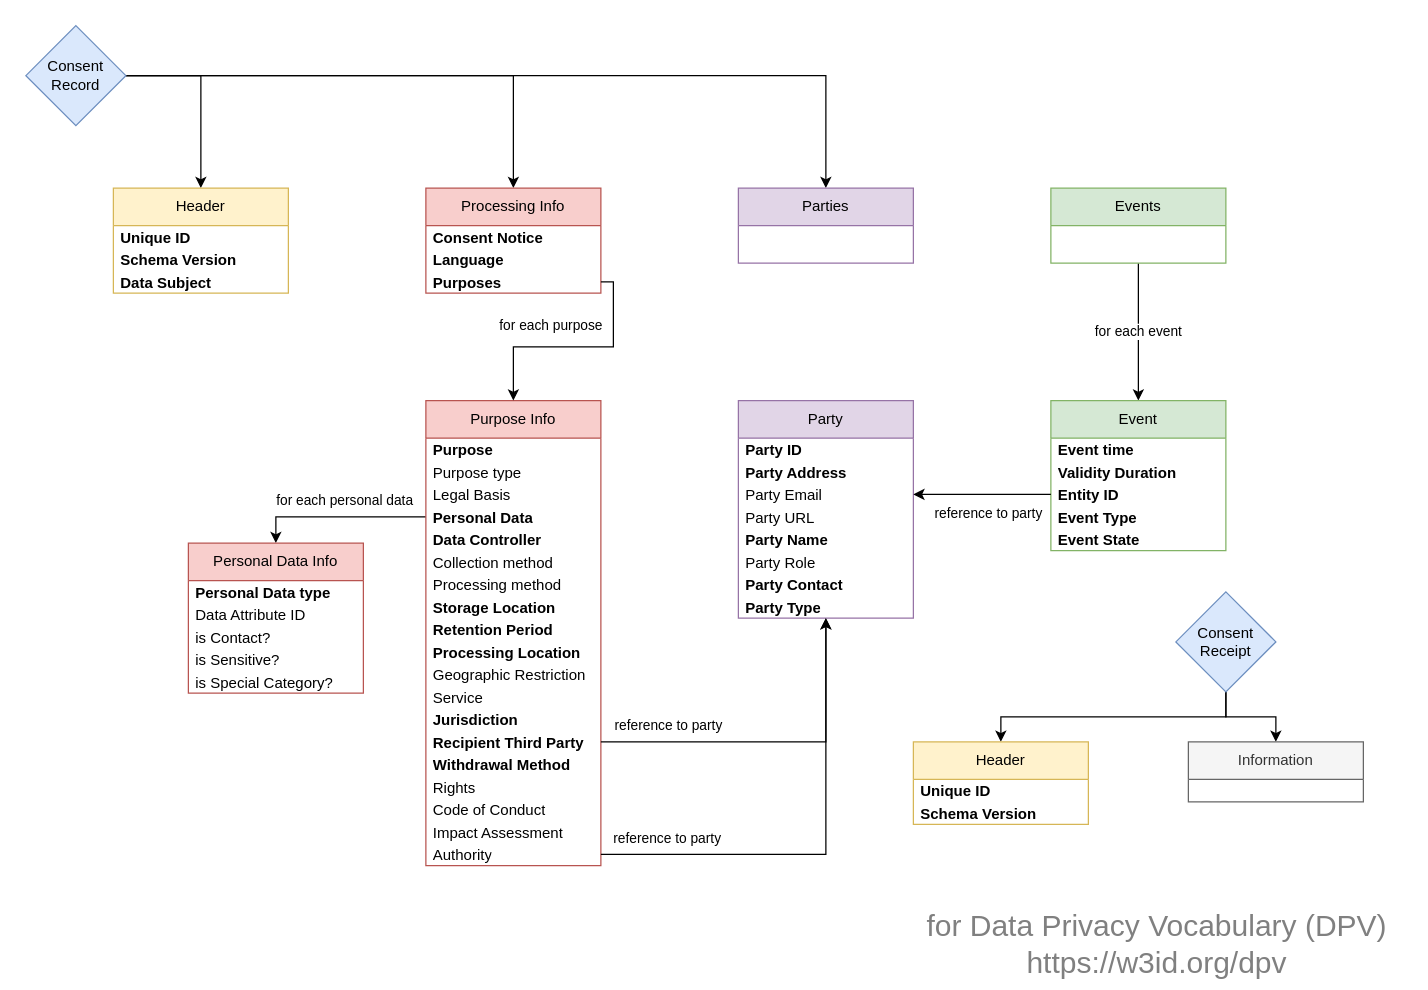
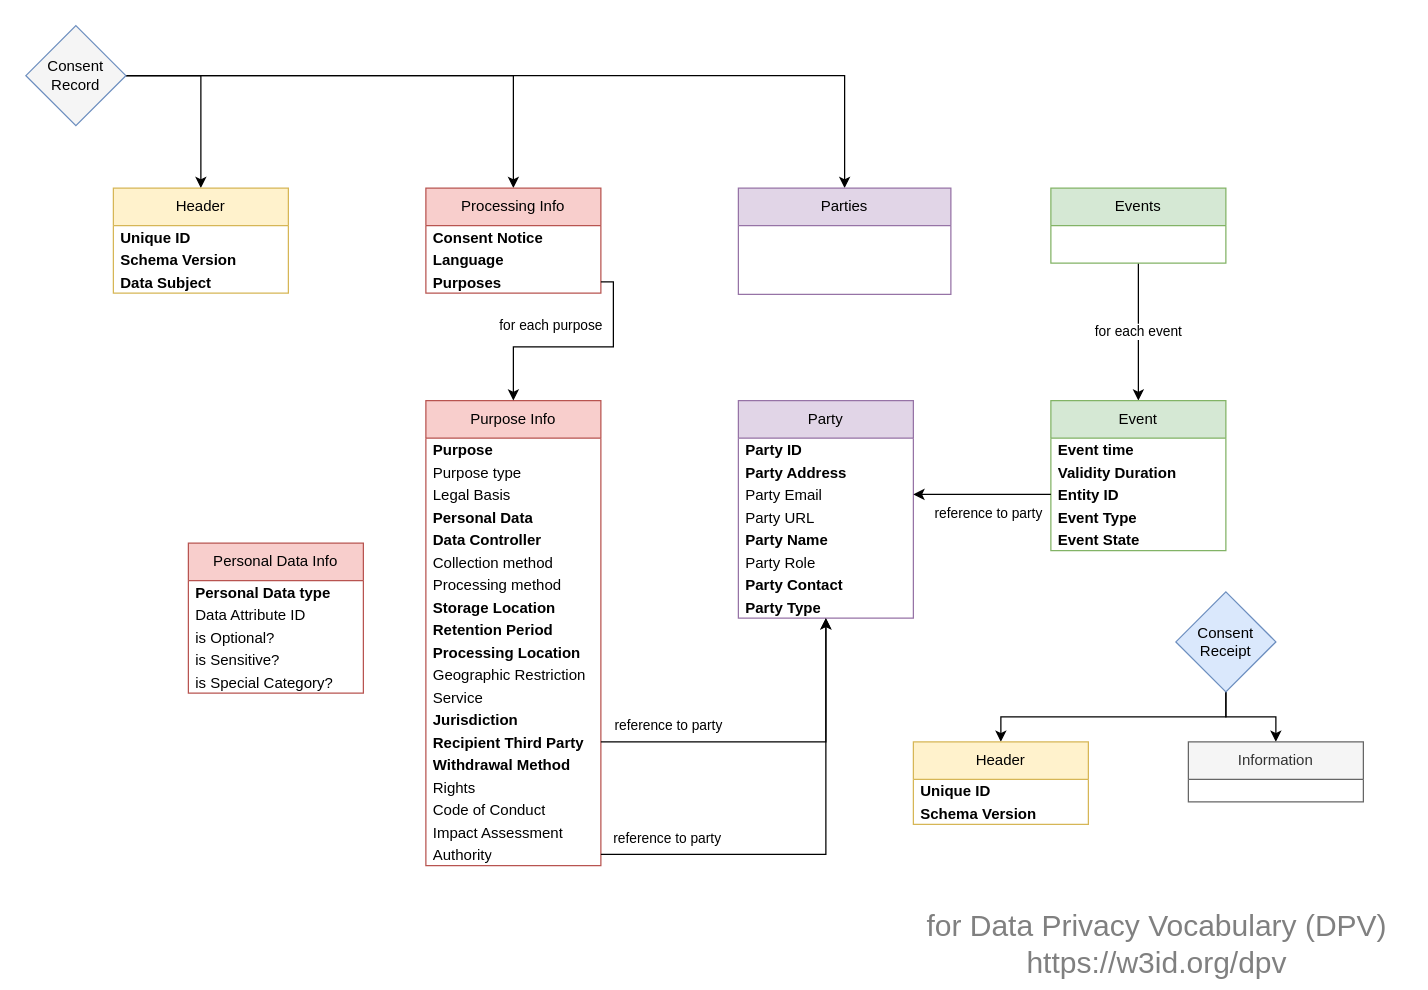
(76, 76) -> (76, 76)
(826, 226) -> (844, 241)
(341, 517) -> none
(238, 637) -> (238, 637)
